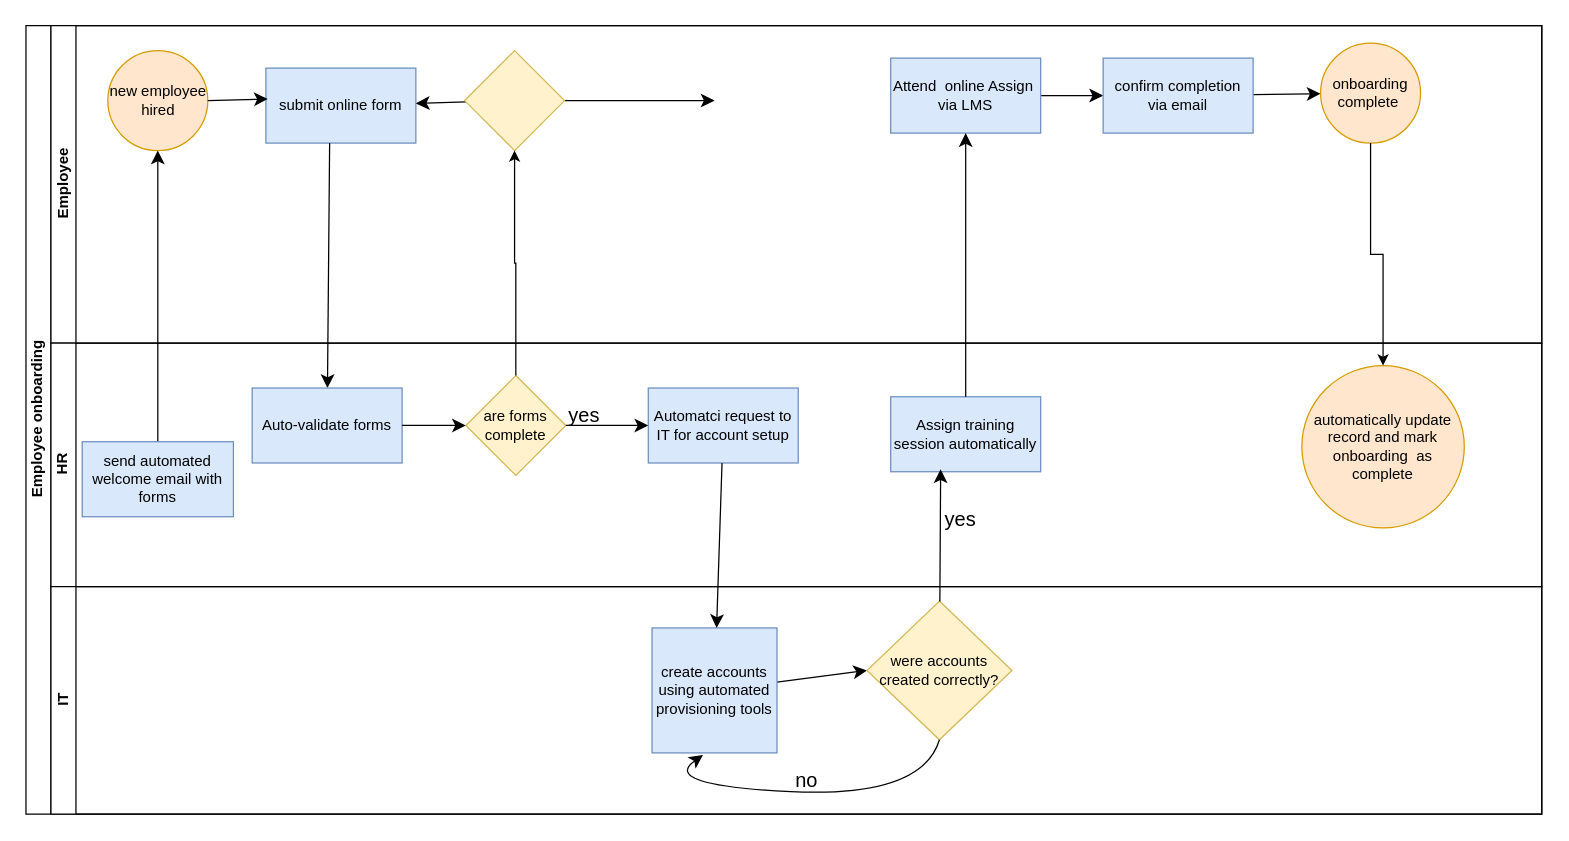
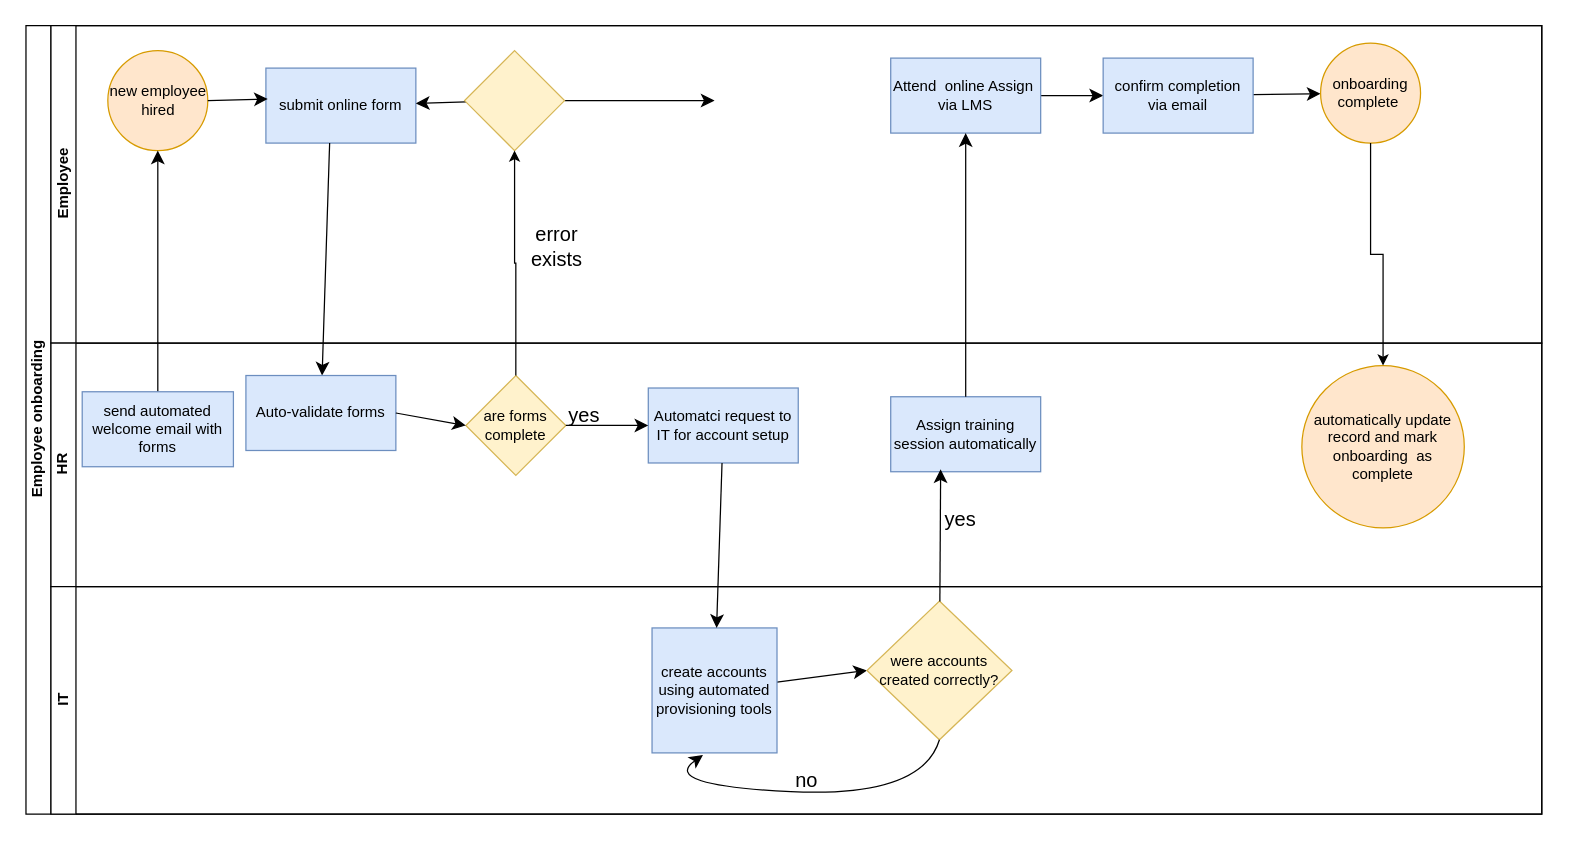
none -> (557, 247)
(327, 426) -> (321, 413)
(158, 479) -> (158, 429)
